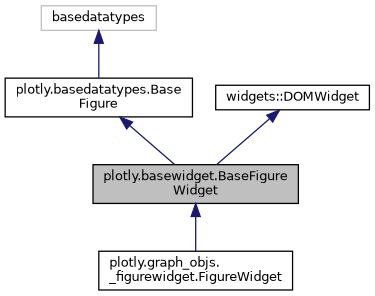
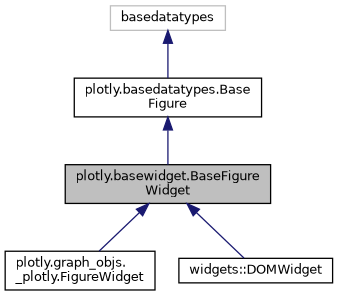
(243, 142) -> (220, 235)
(196, 271) -> (80, 271)
